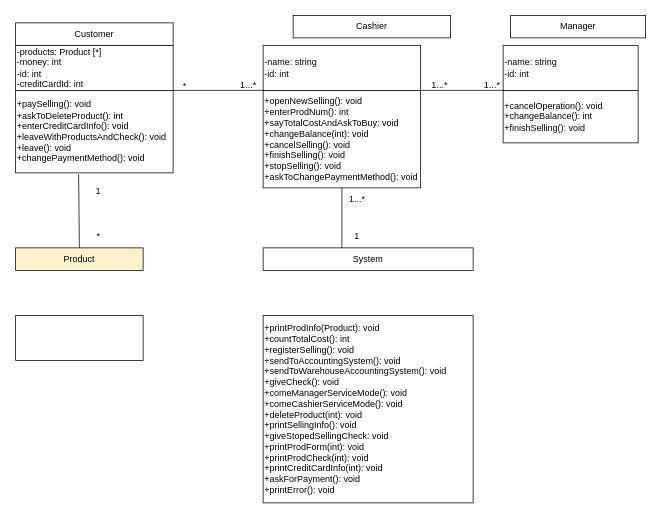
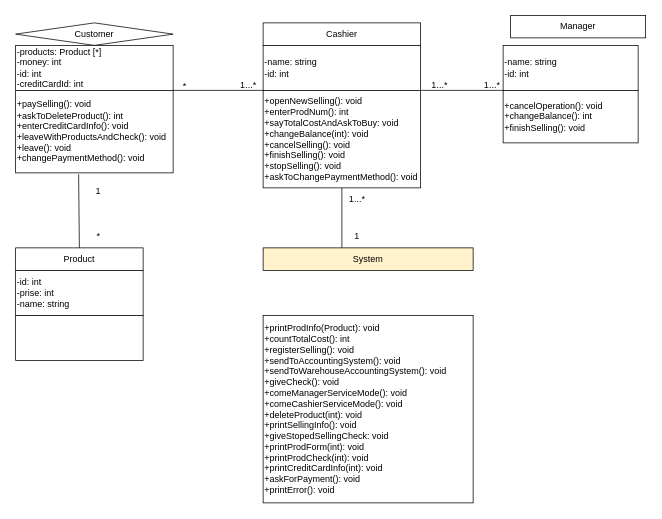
(372, 27) -> (342, 34)
(94, 34) -> (94, 34)
(79, 259) -> (79, 259)
(368, 259) -> (368, 259)
none -> (79, 293)
